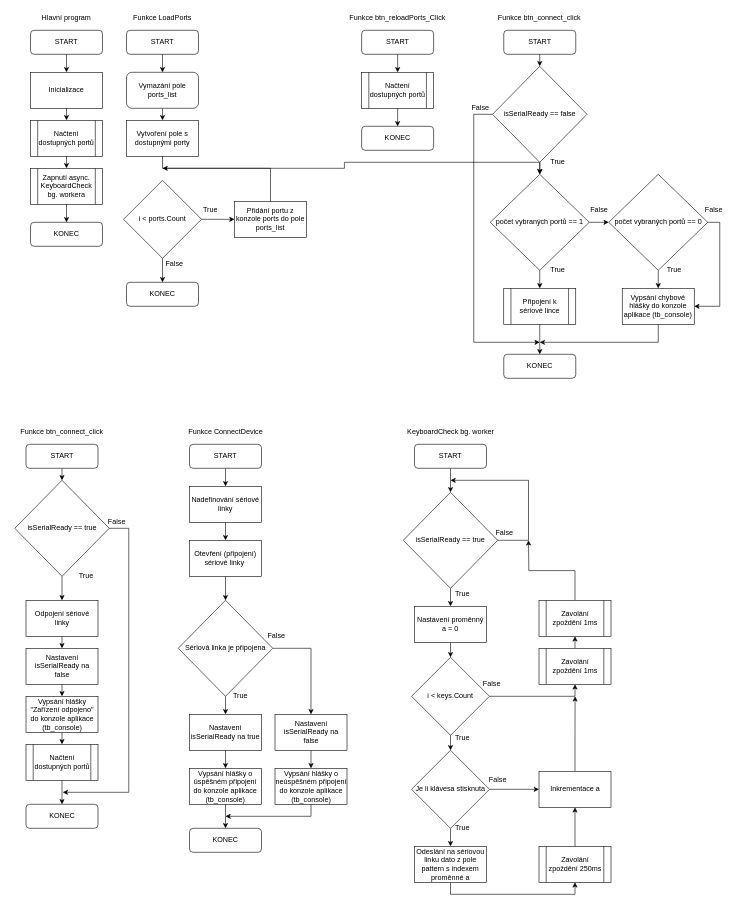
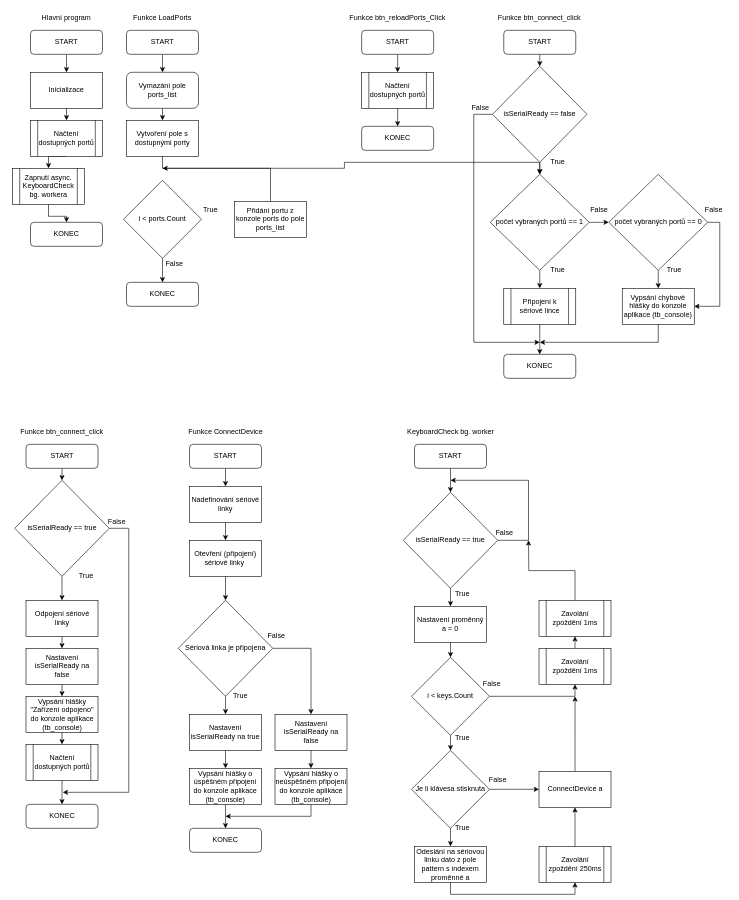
(66, 186) -> (48, 186)
(229, 219) -> none
(575, 789) -> (575, 789)
